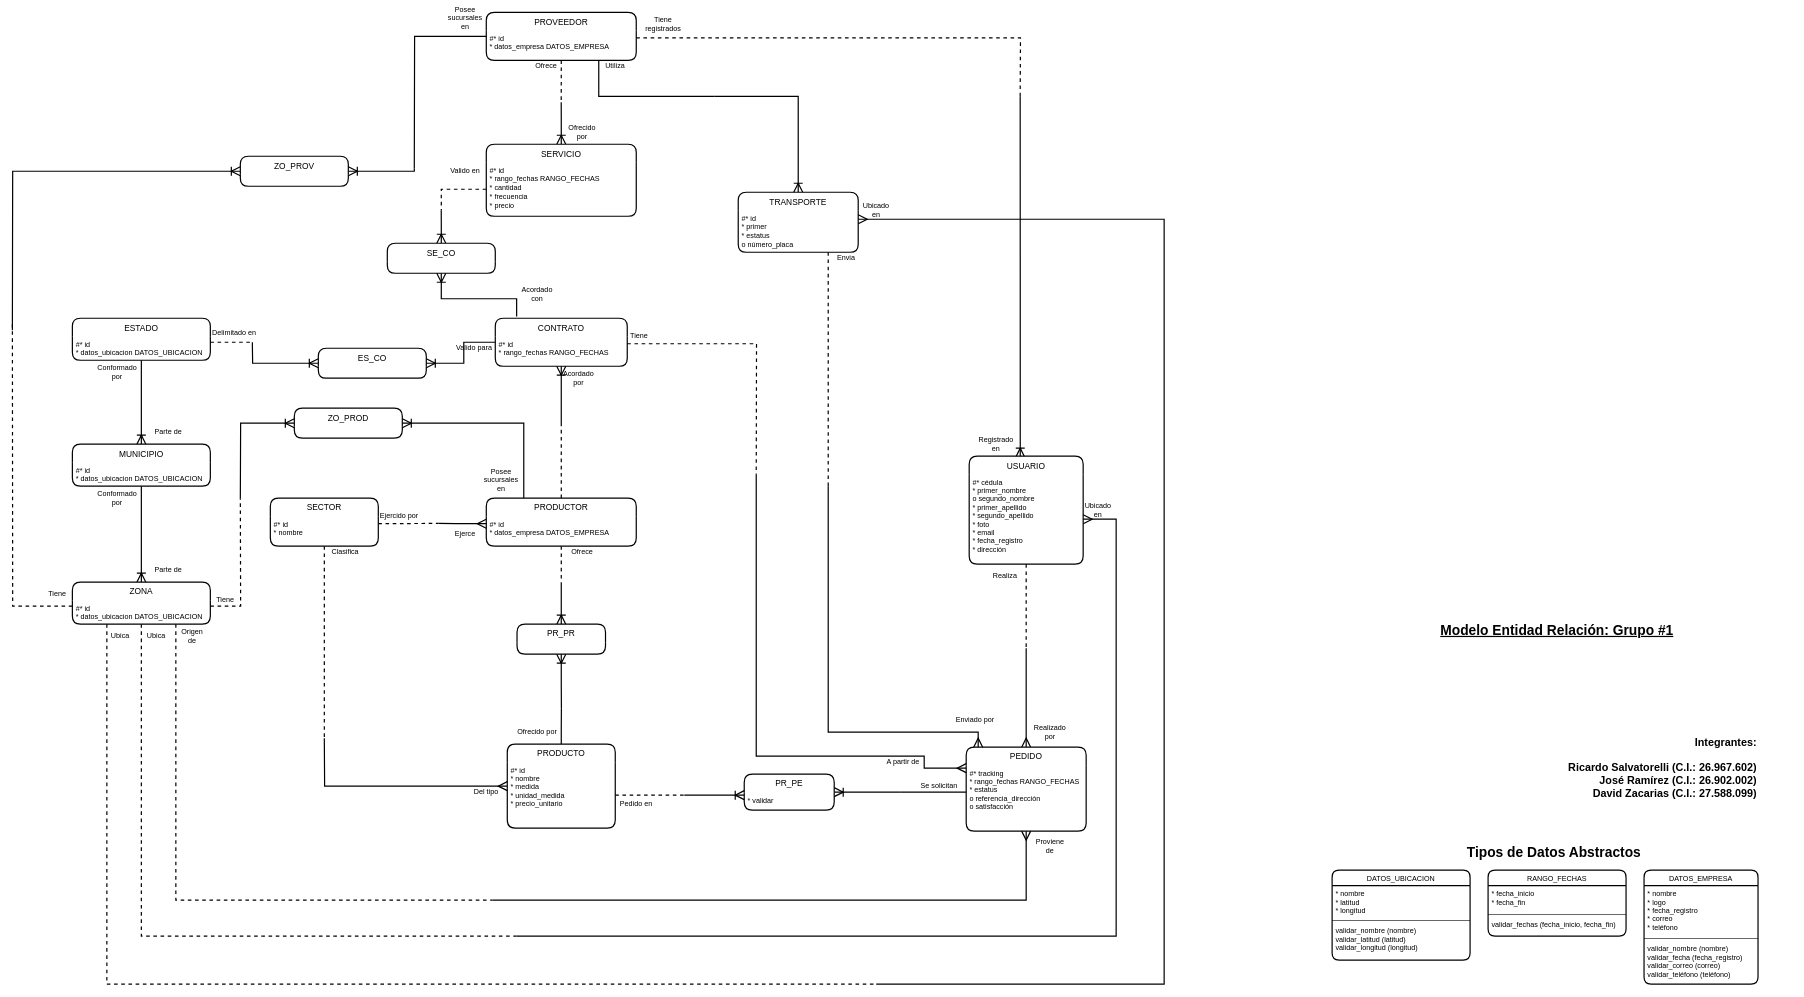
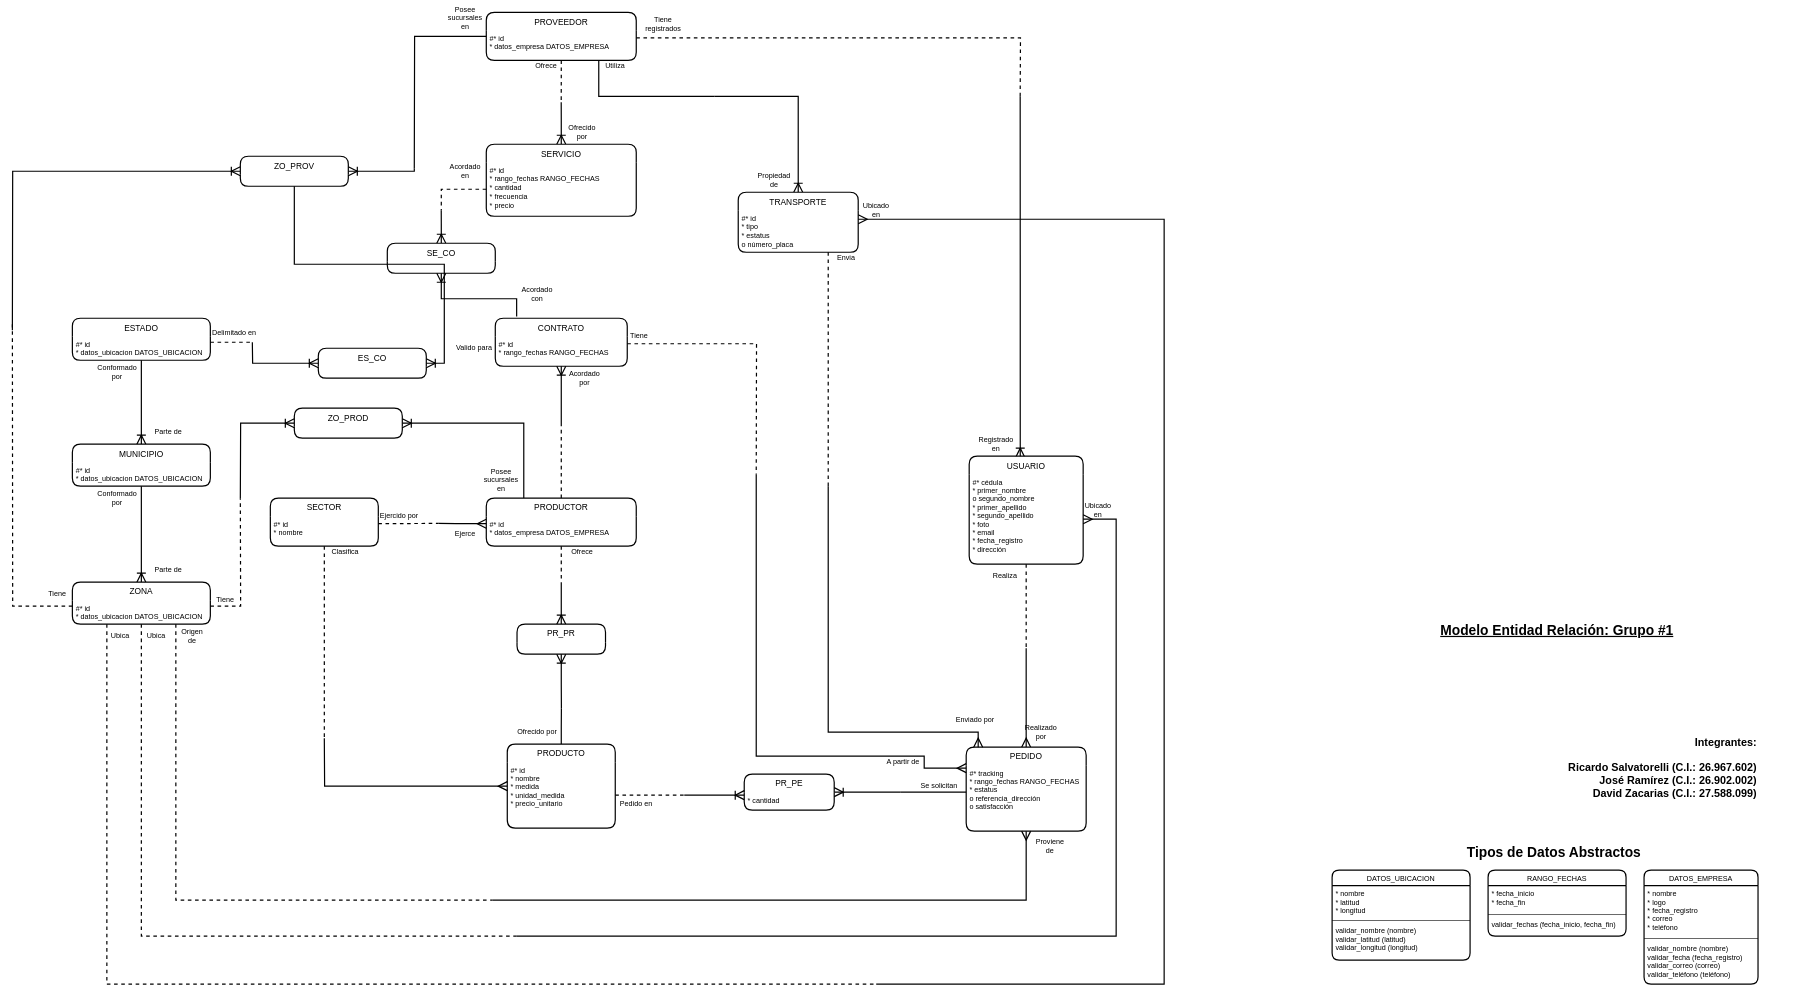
(465, 171) -> (465, 171)
none -> (774, 180)
(768, 232) -> (768, 232)
(464, 349) -> (382, 264)
(579, 378) -> (585, 378)
(1050, 732) -> (1041, 732)
(486, 792) -> none
(763, 800) -> (766, 800)
